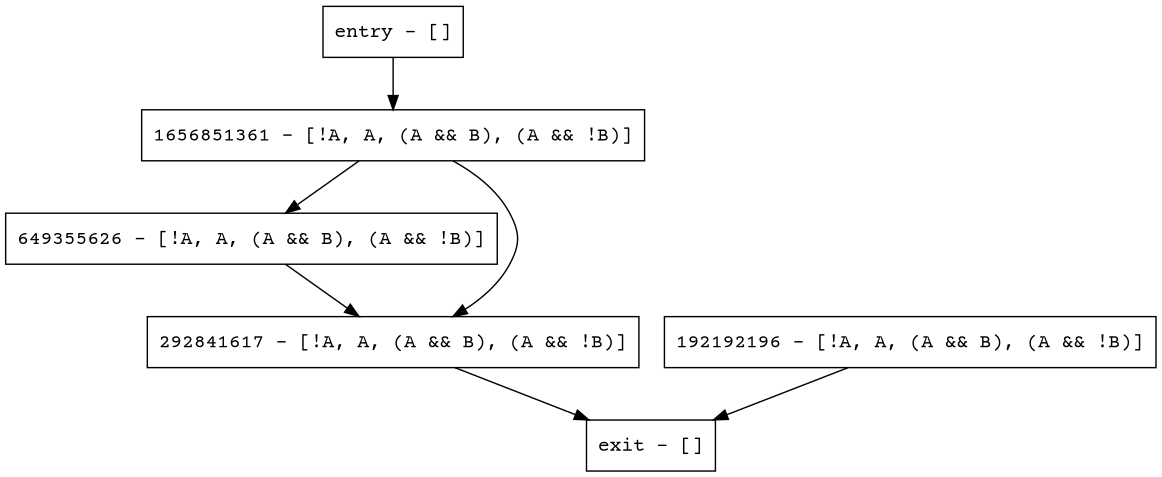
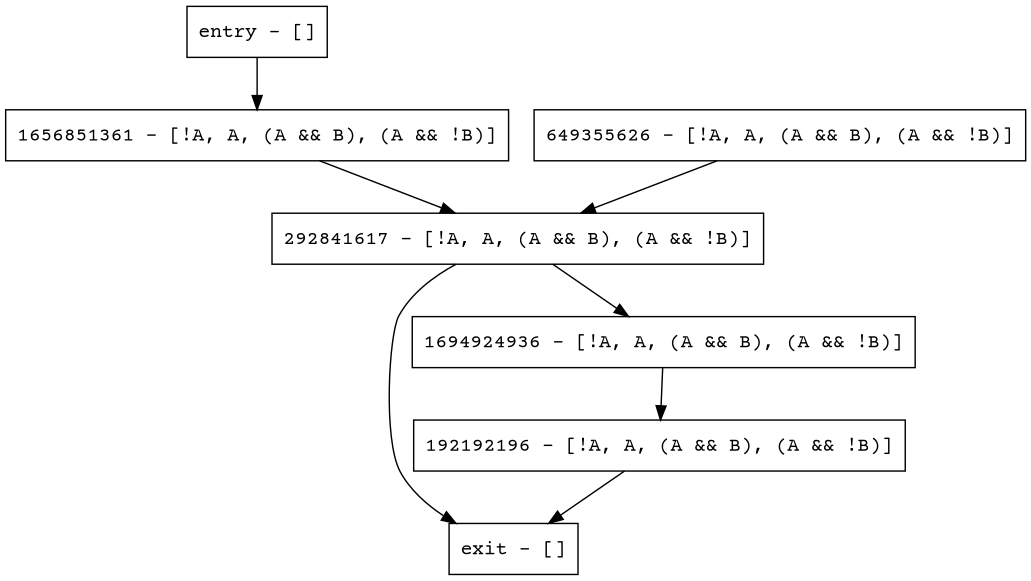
(328, 183) -> none
none -> (664, 342)
